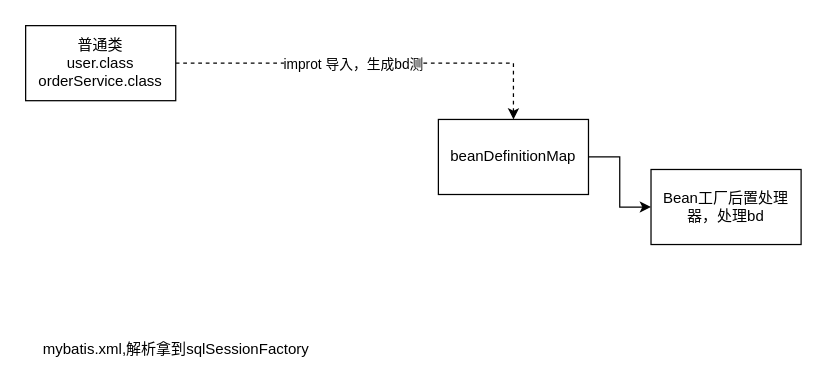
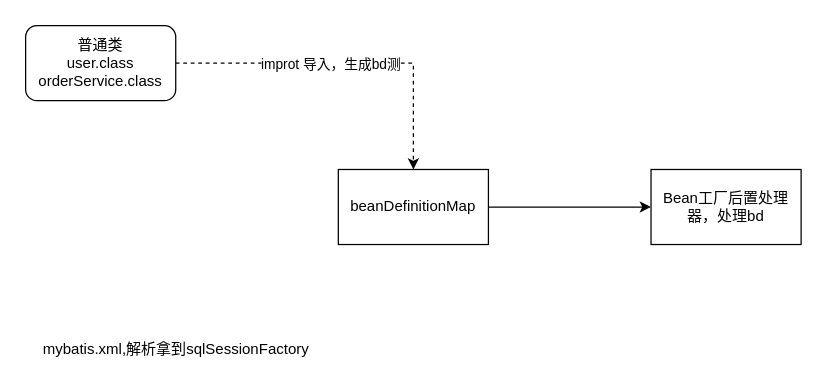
(101, 63) -> (101, 63)
(513, 157) -> (413, 207)
